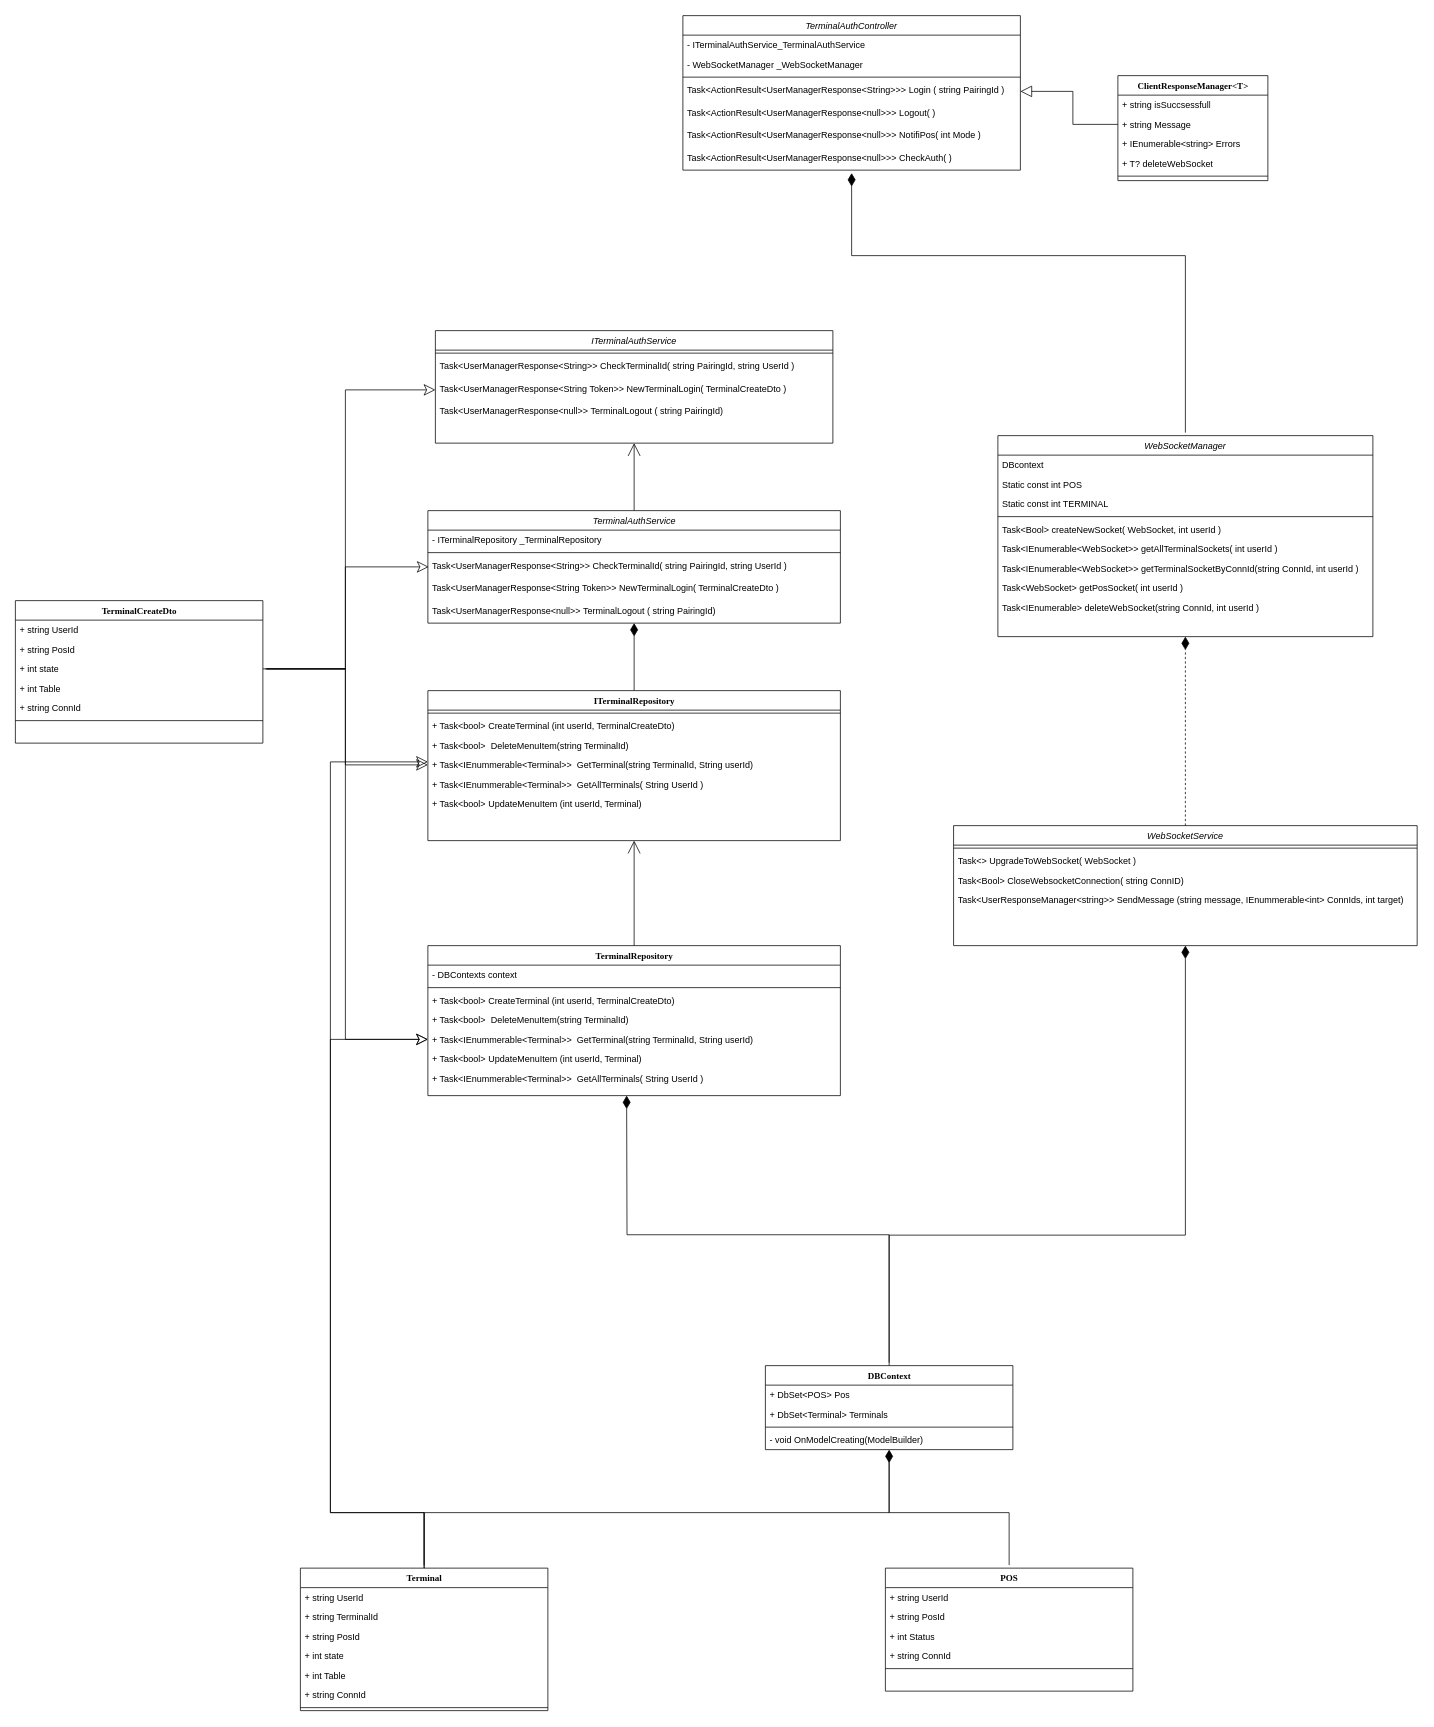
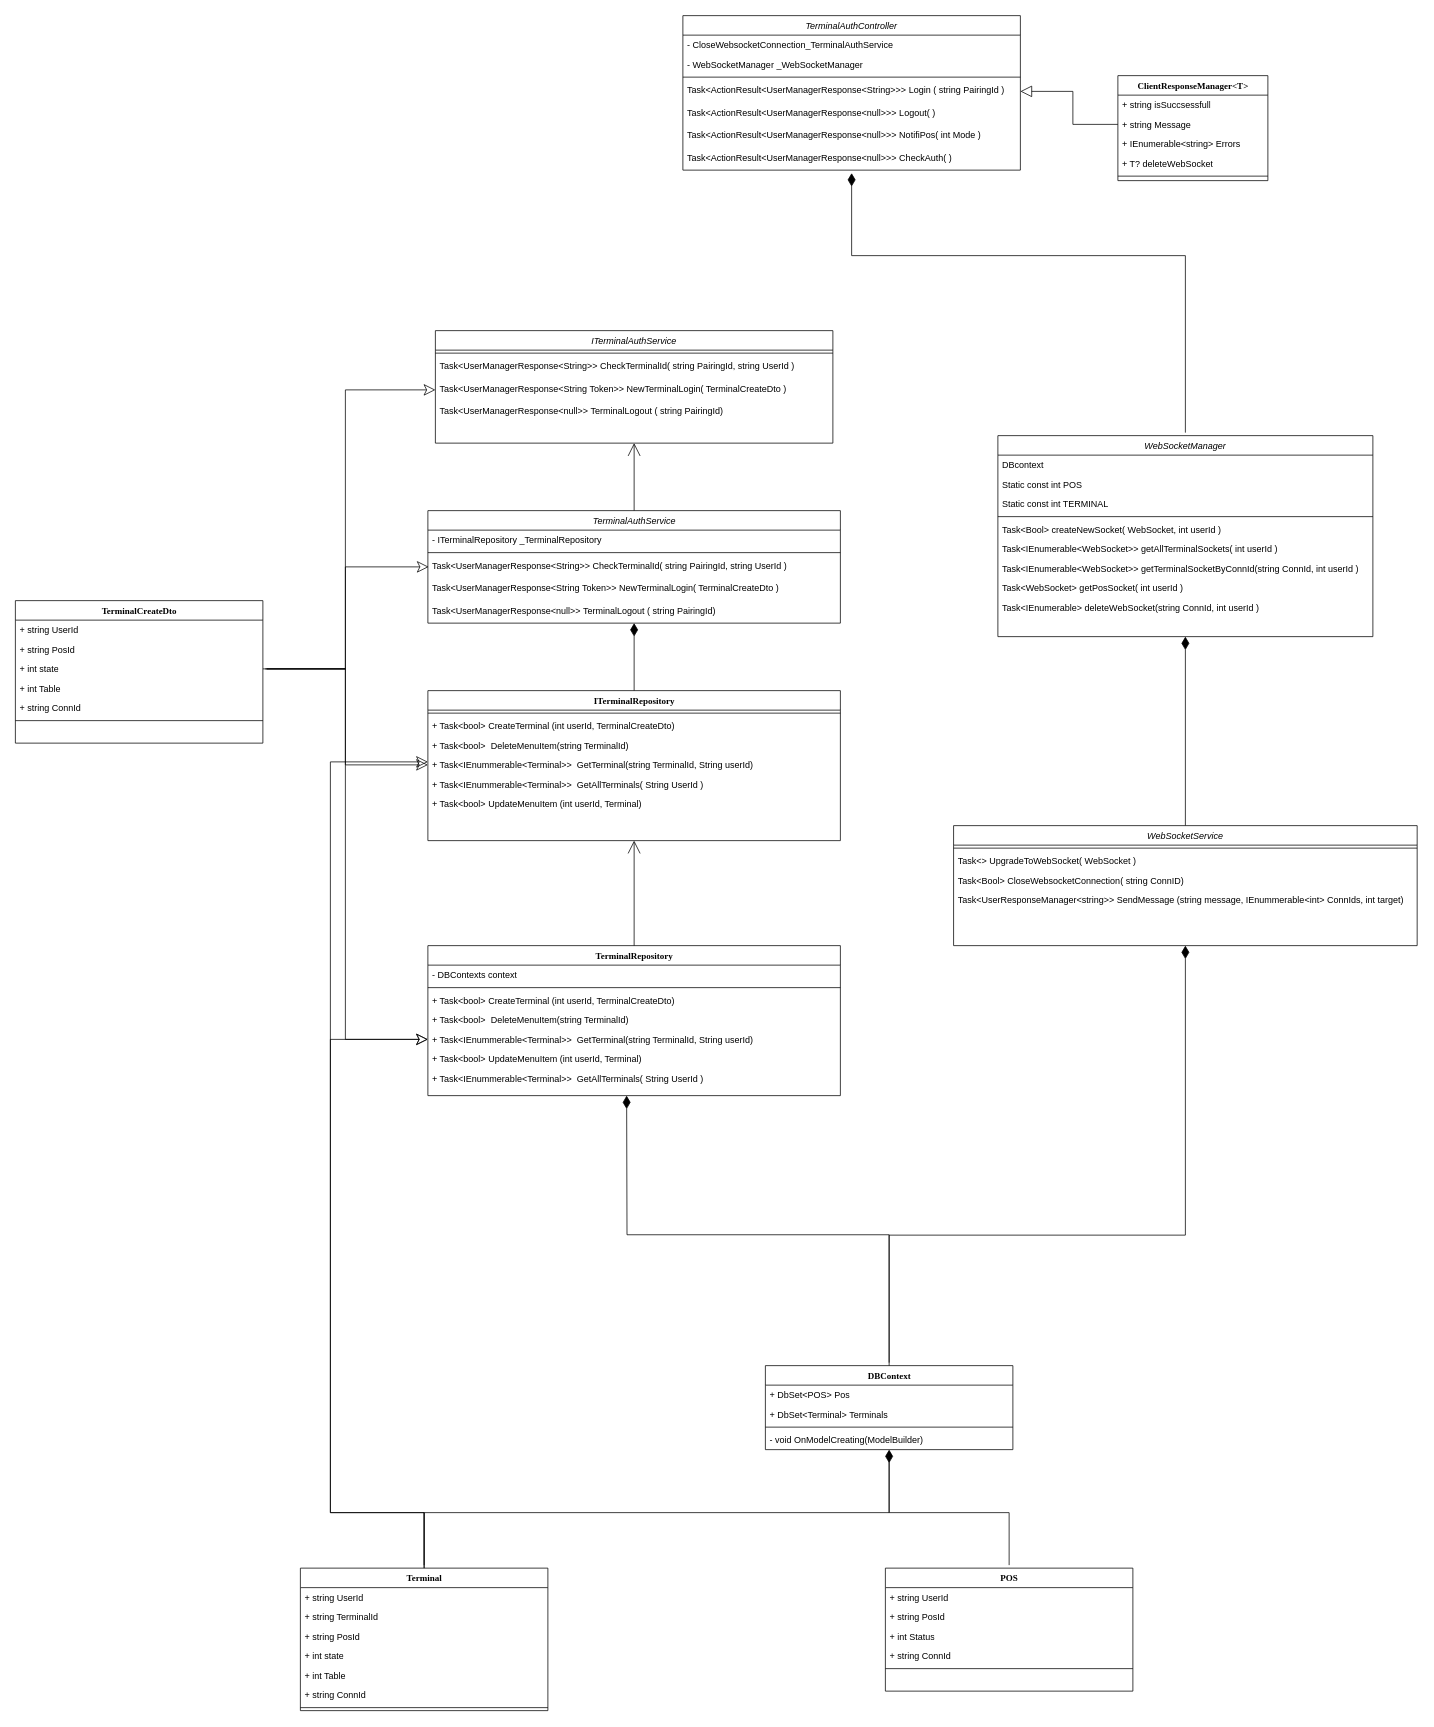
(785, 45) -> (796, 45)
(1185, 737) -> (1185, 737)
